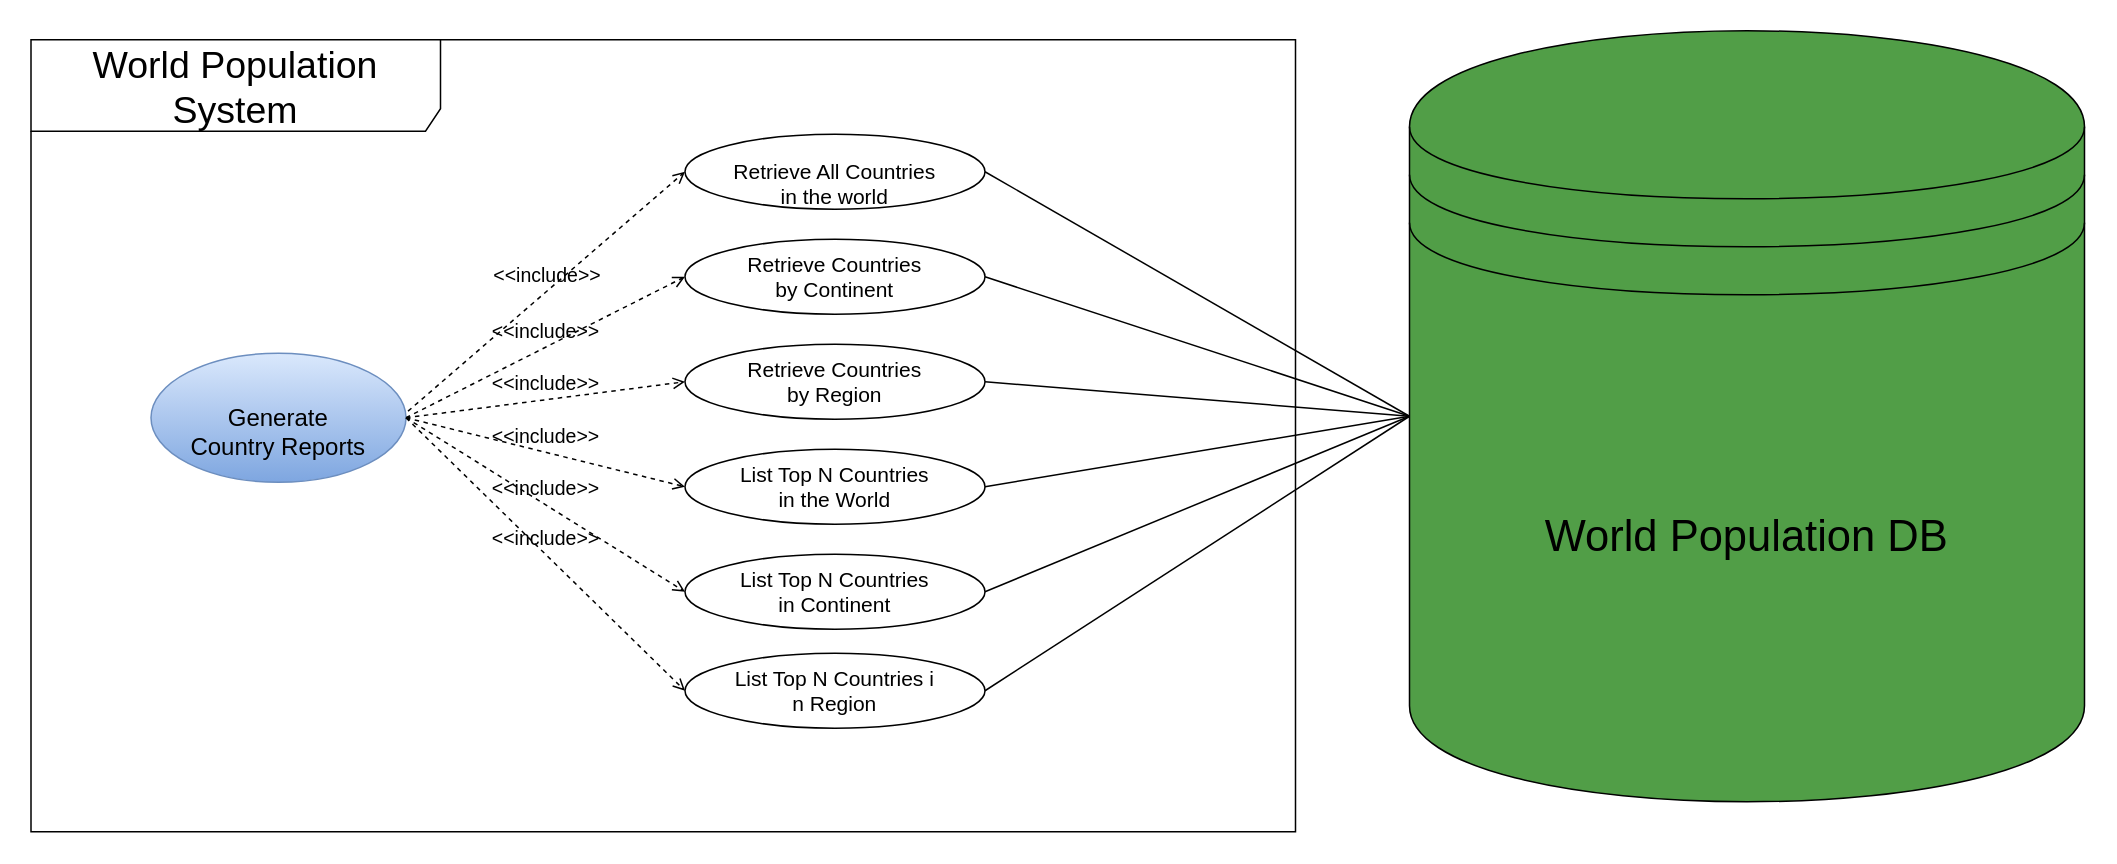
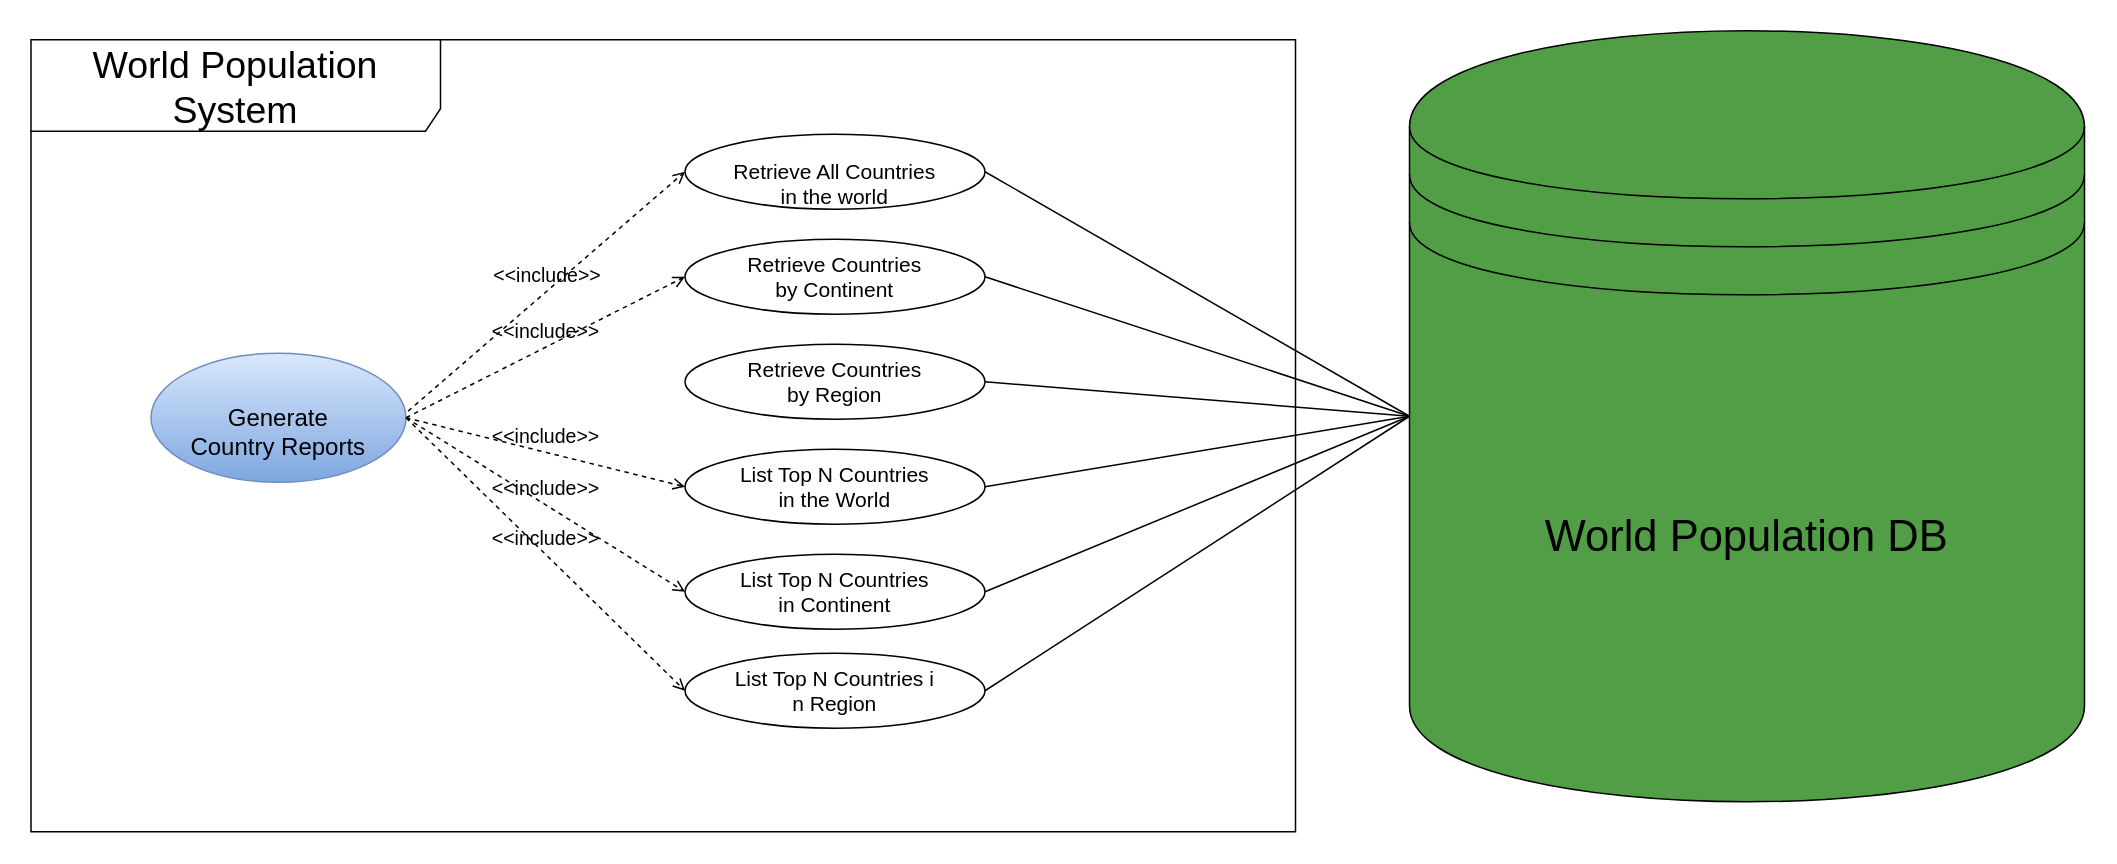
(545, 400) -> none
